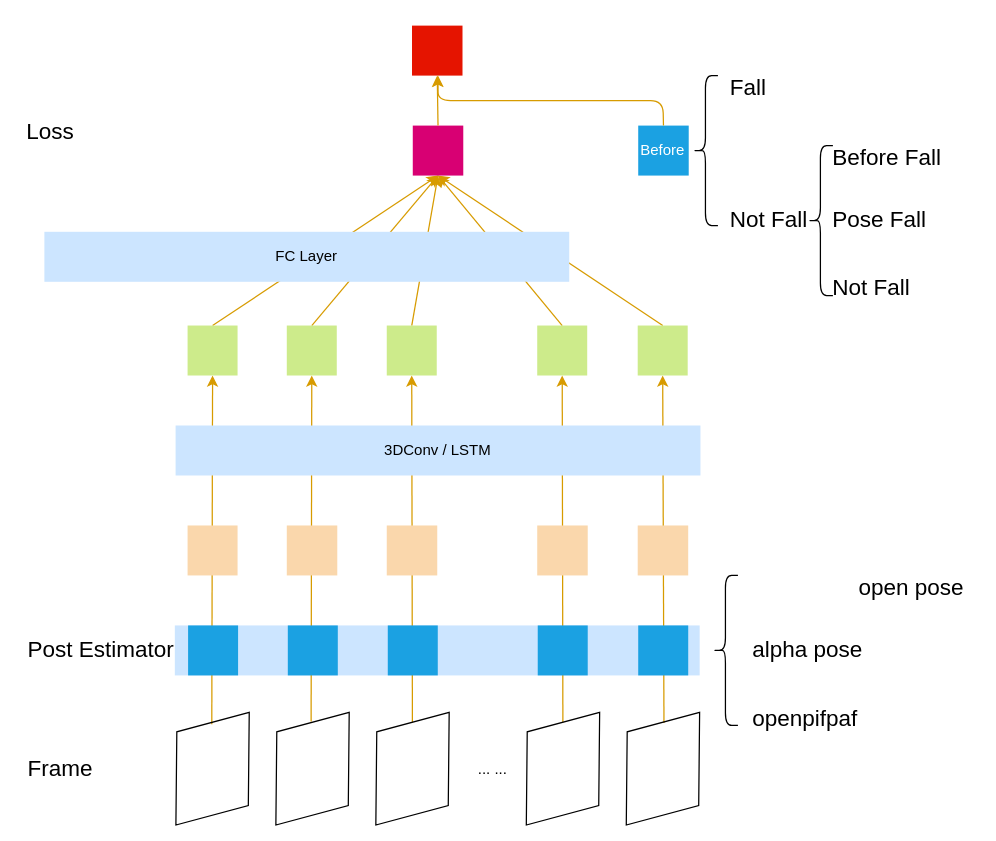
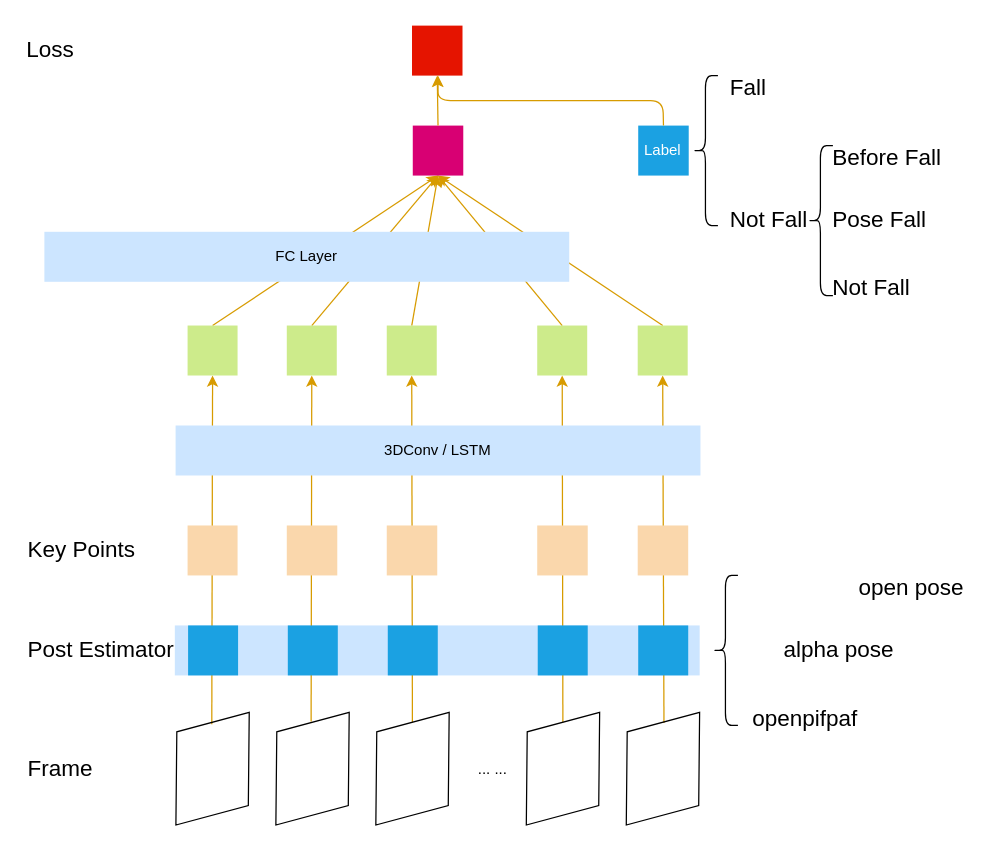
(51, 132) -> (51, 51)
(663, 151) -> (663, 151)
none -> (82, 551)
(813, 651) -> (844, 651)
